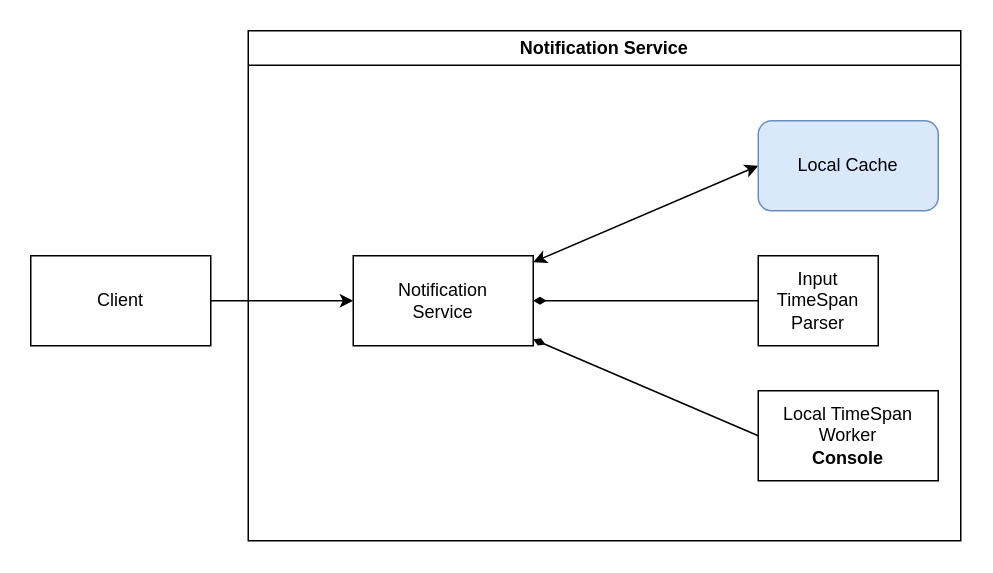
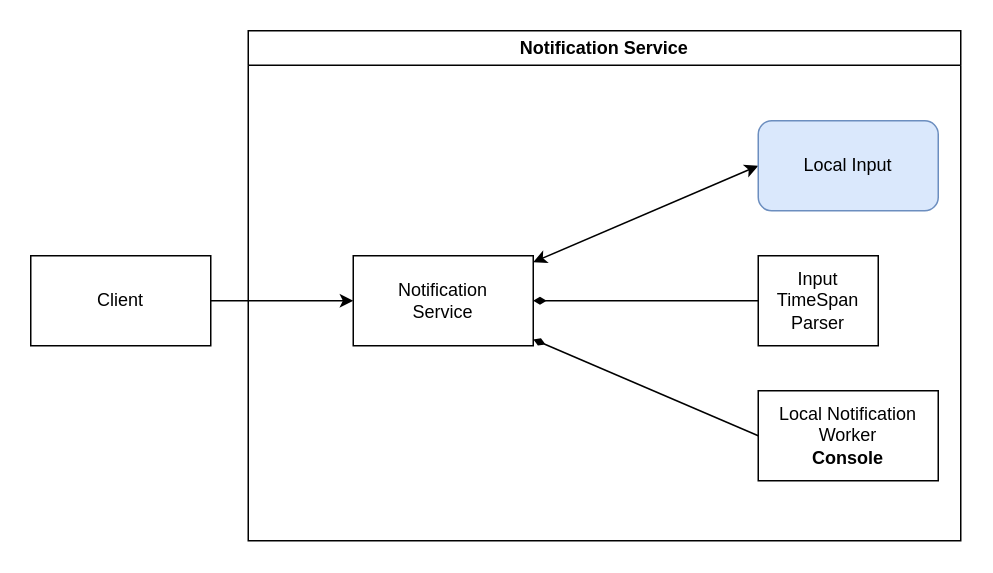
(848, 166) -> (848, 166)
(848, 436) -> (848, 436)
